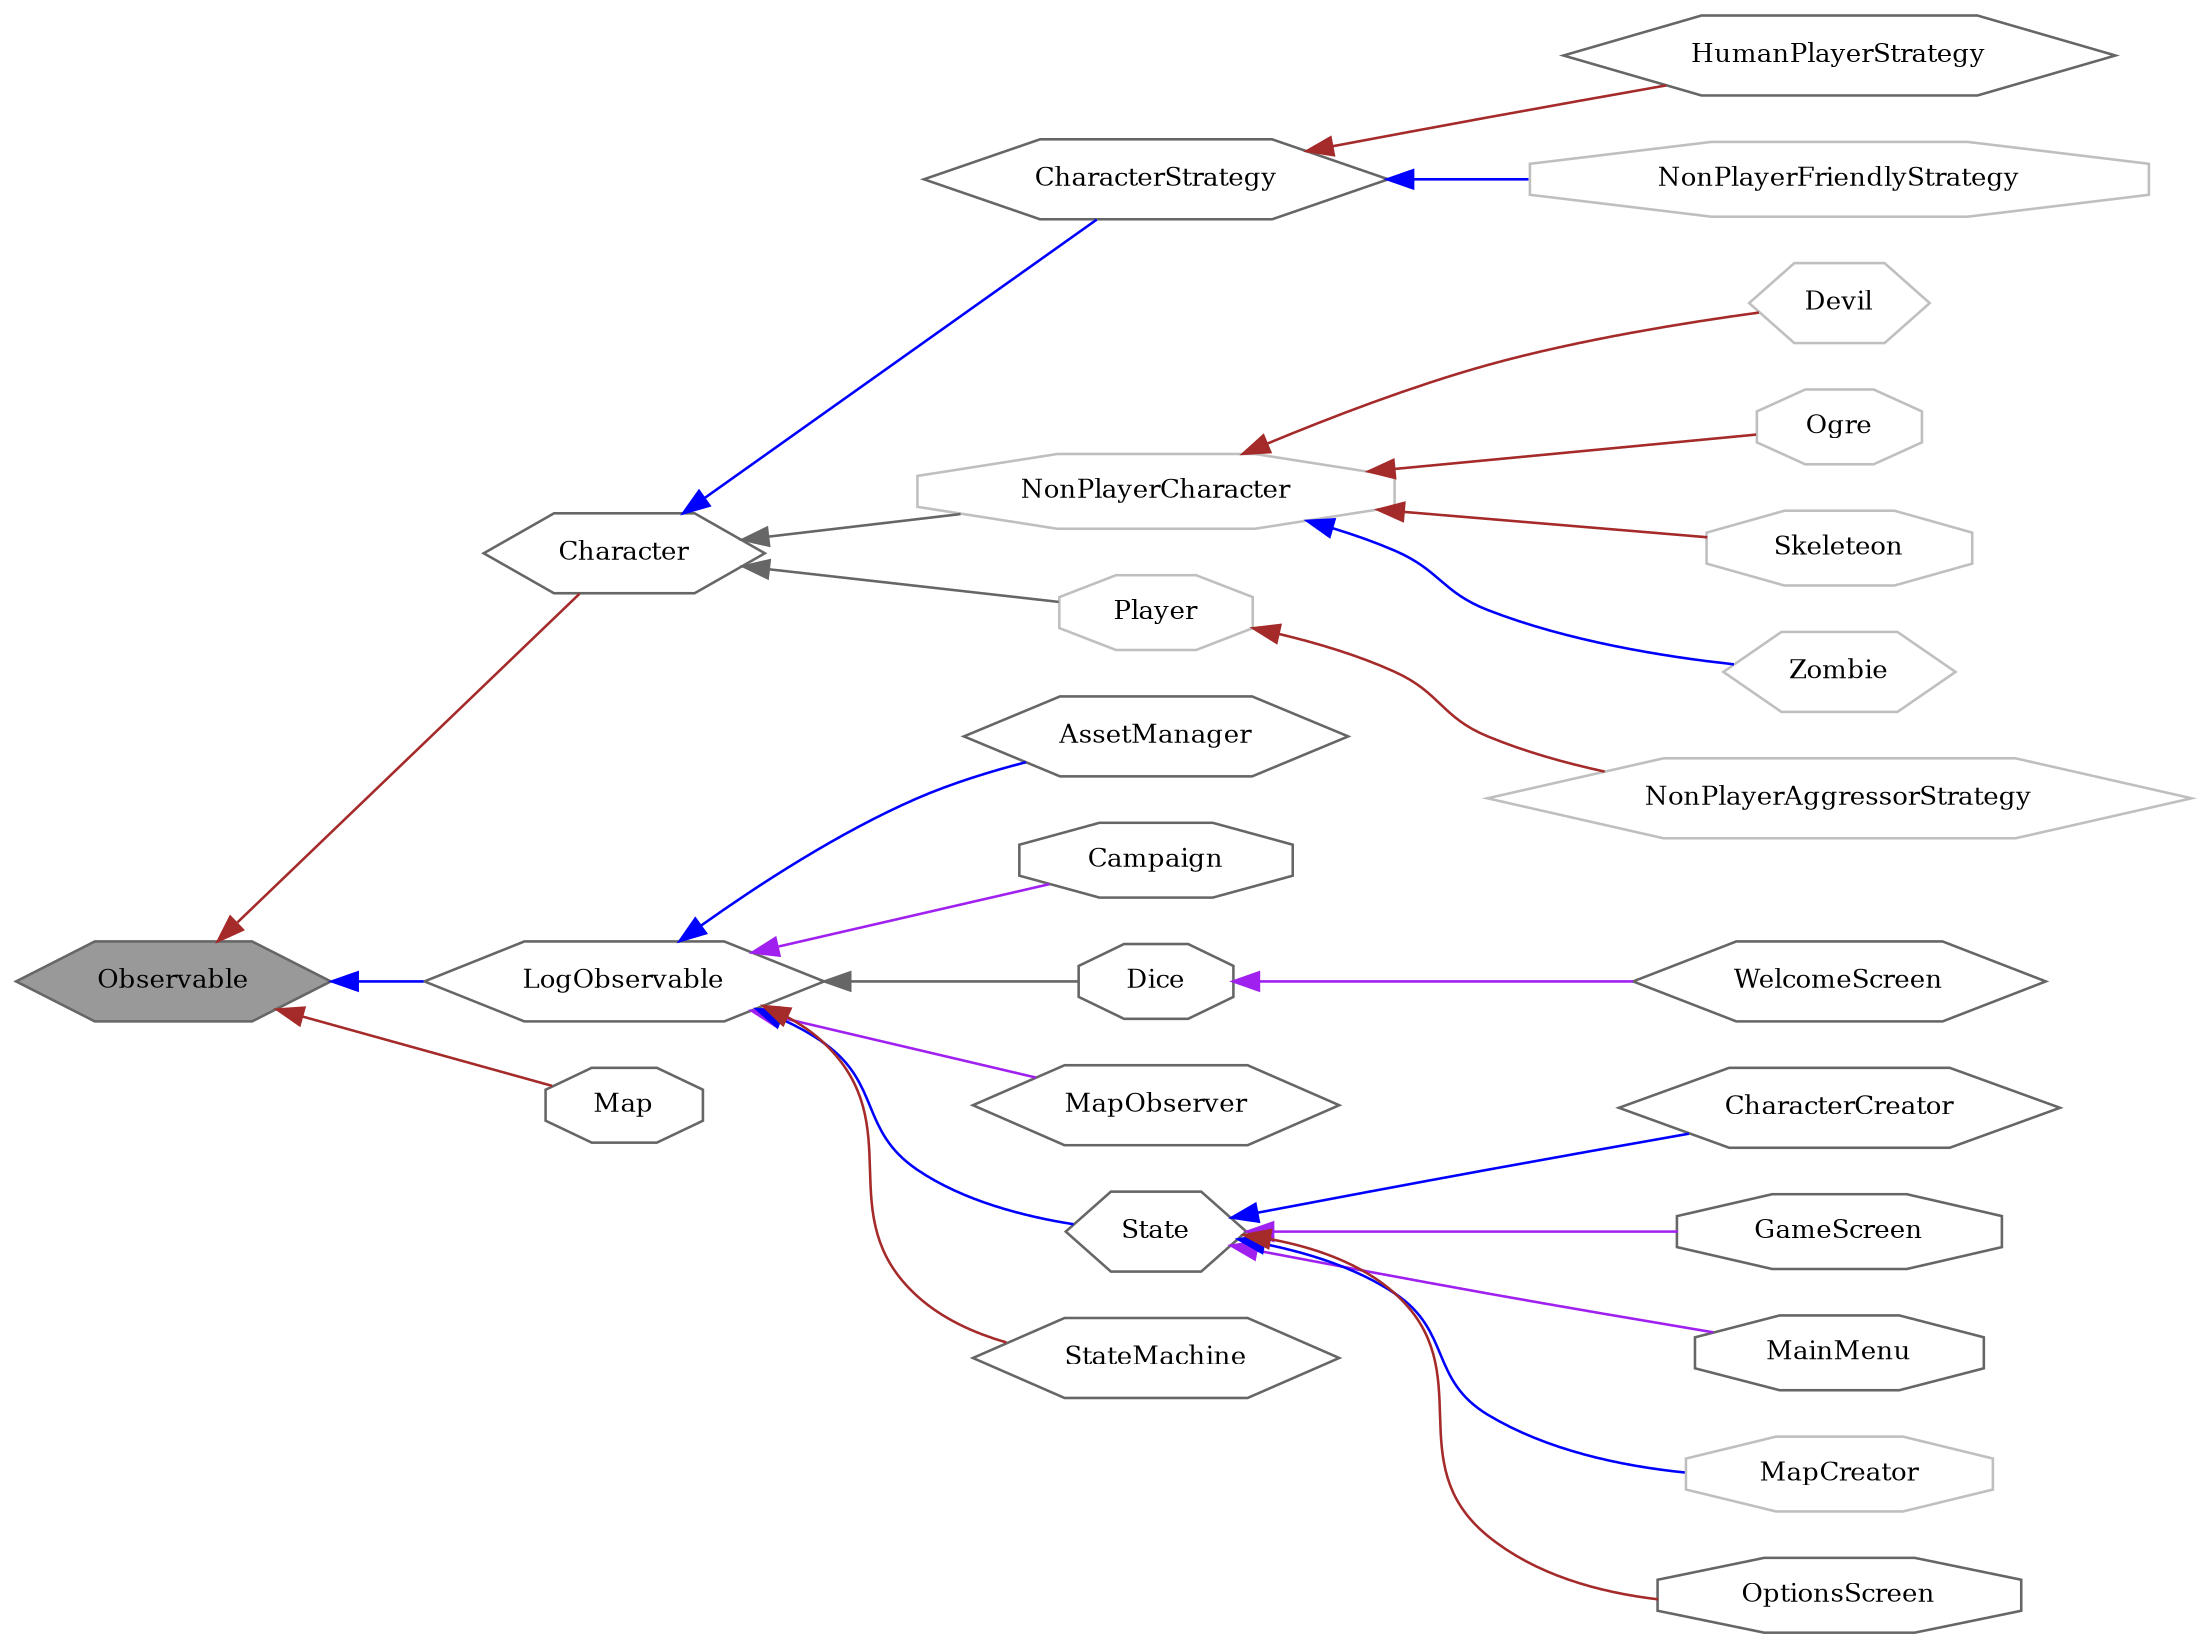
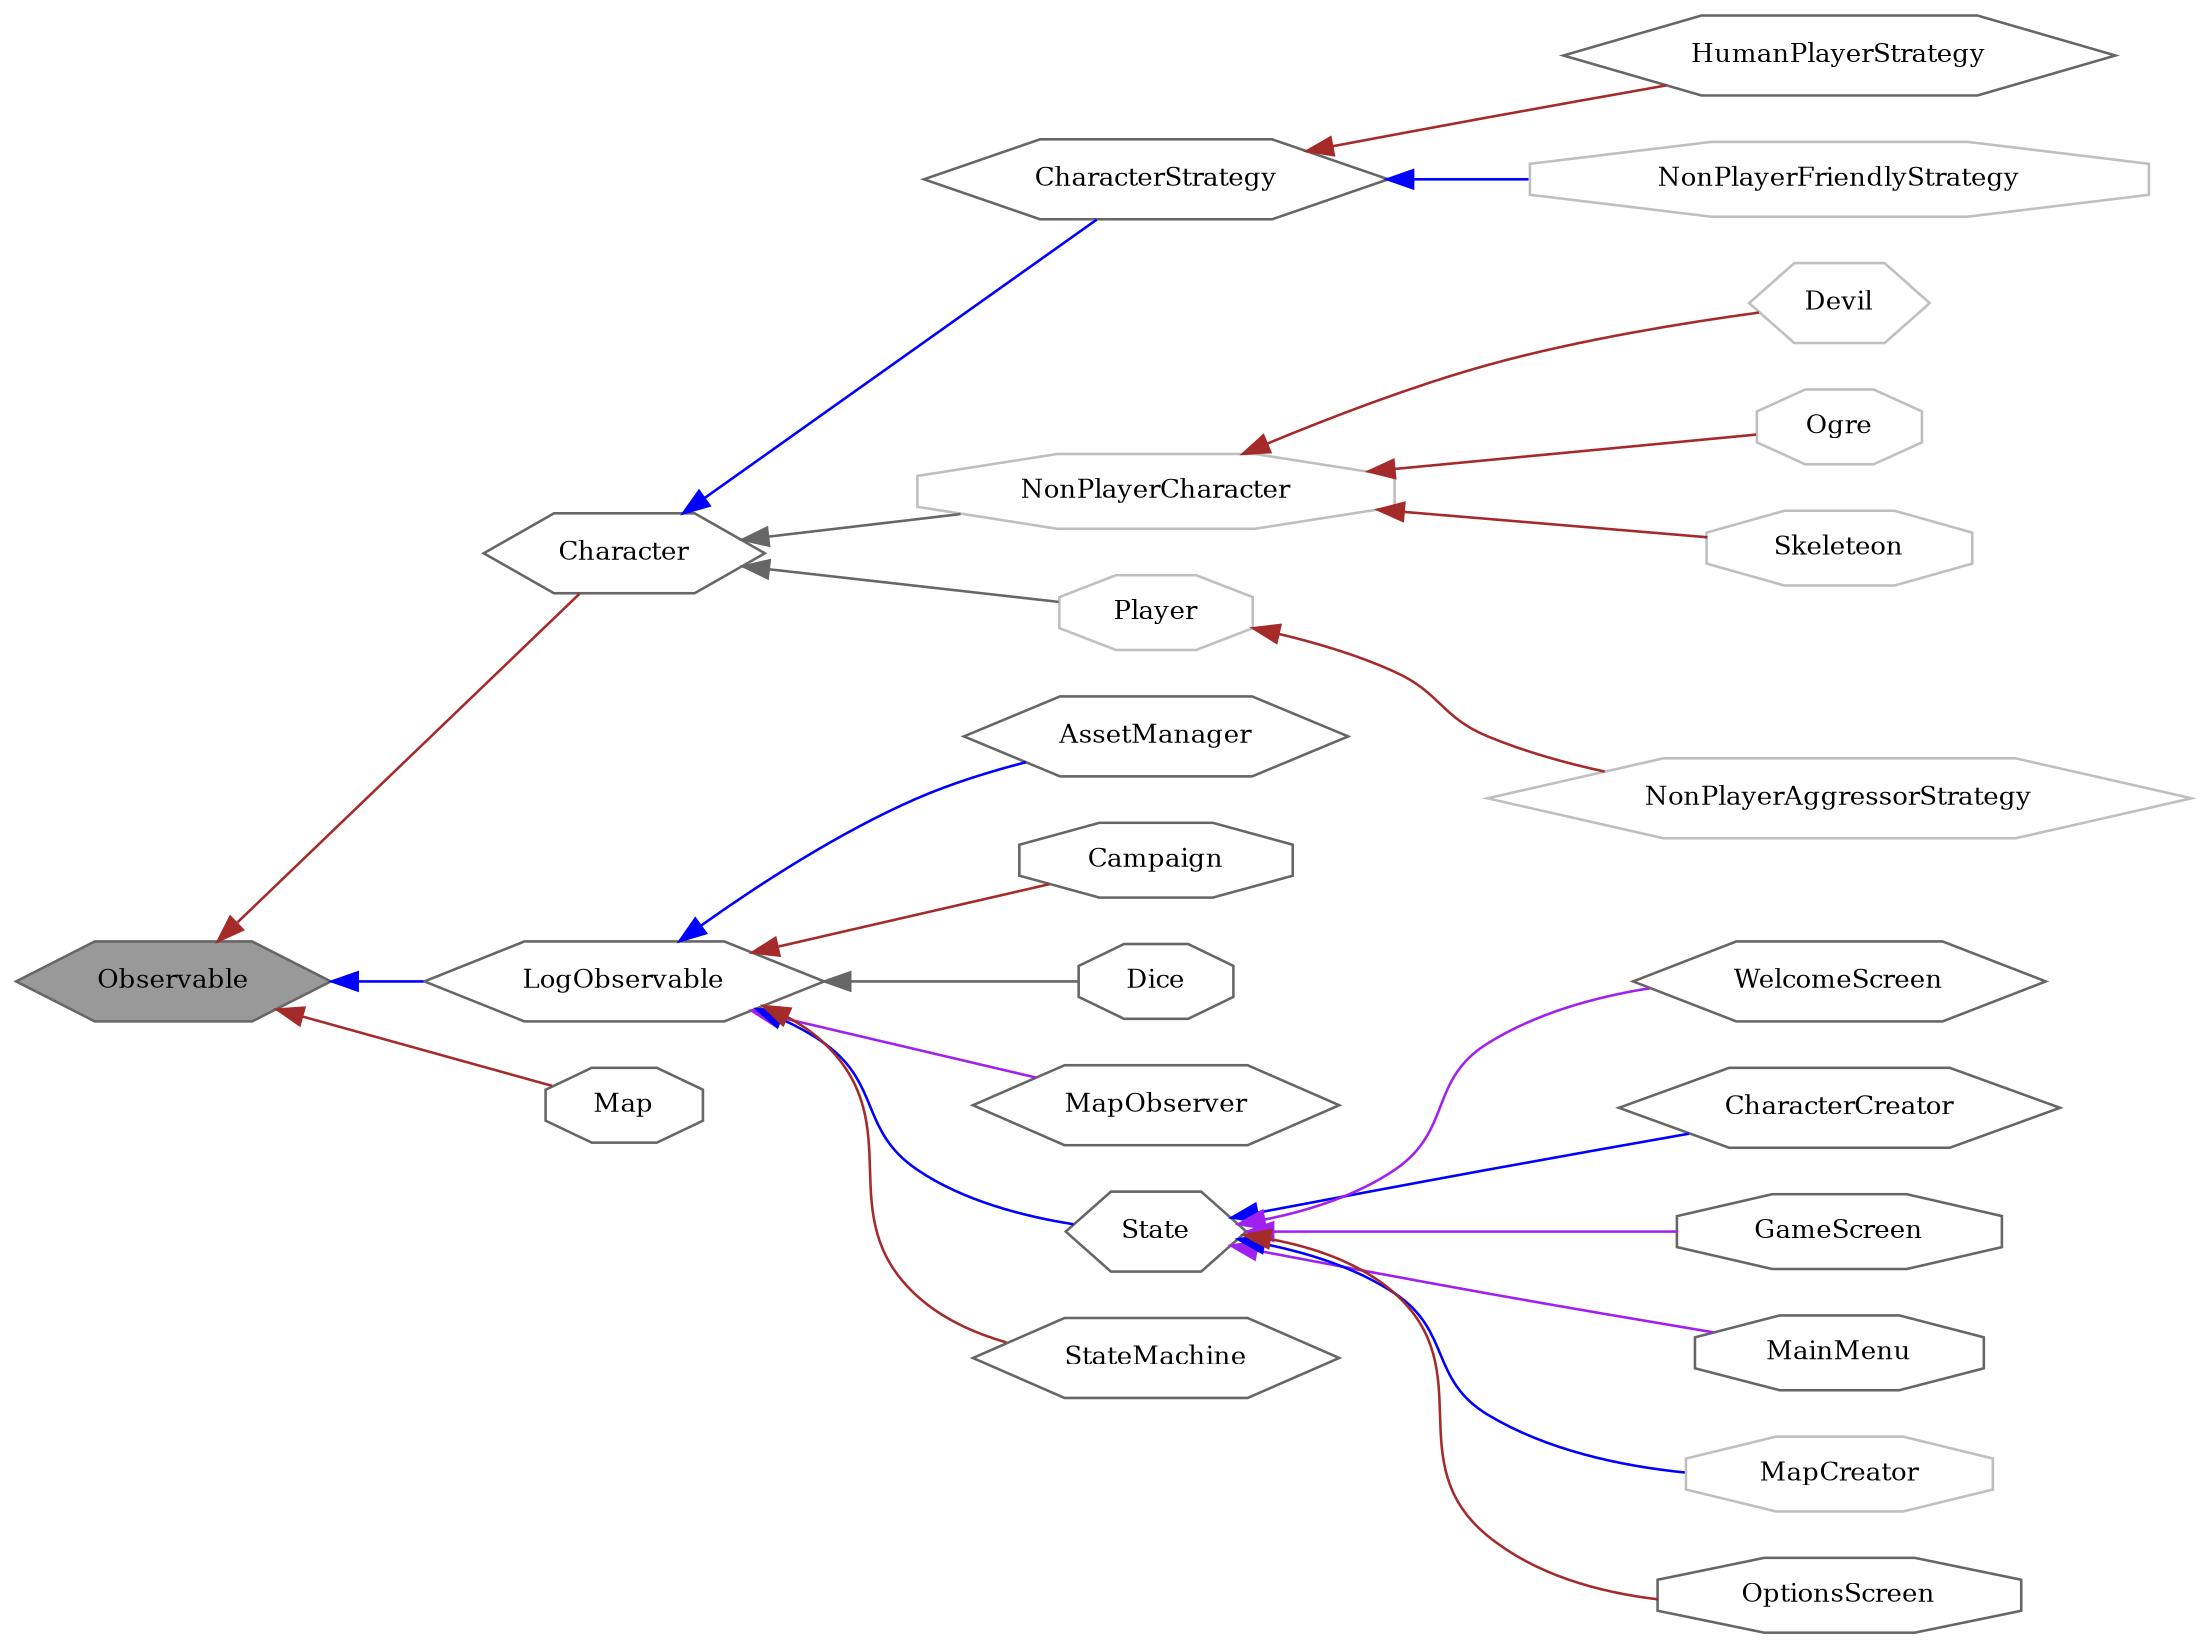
(1839, 672) -> none
(914, 915) -> (914, 915)
(1446, 981) -> (1447, 1091)
